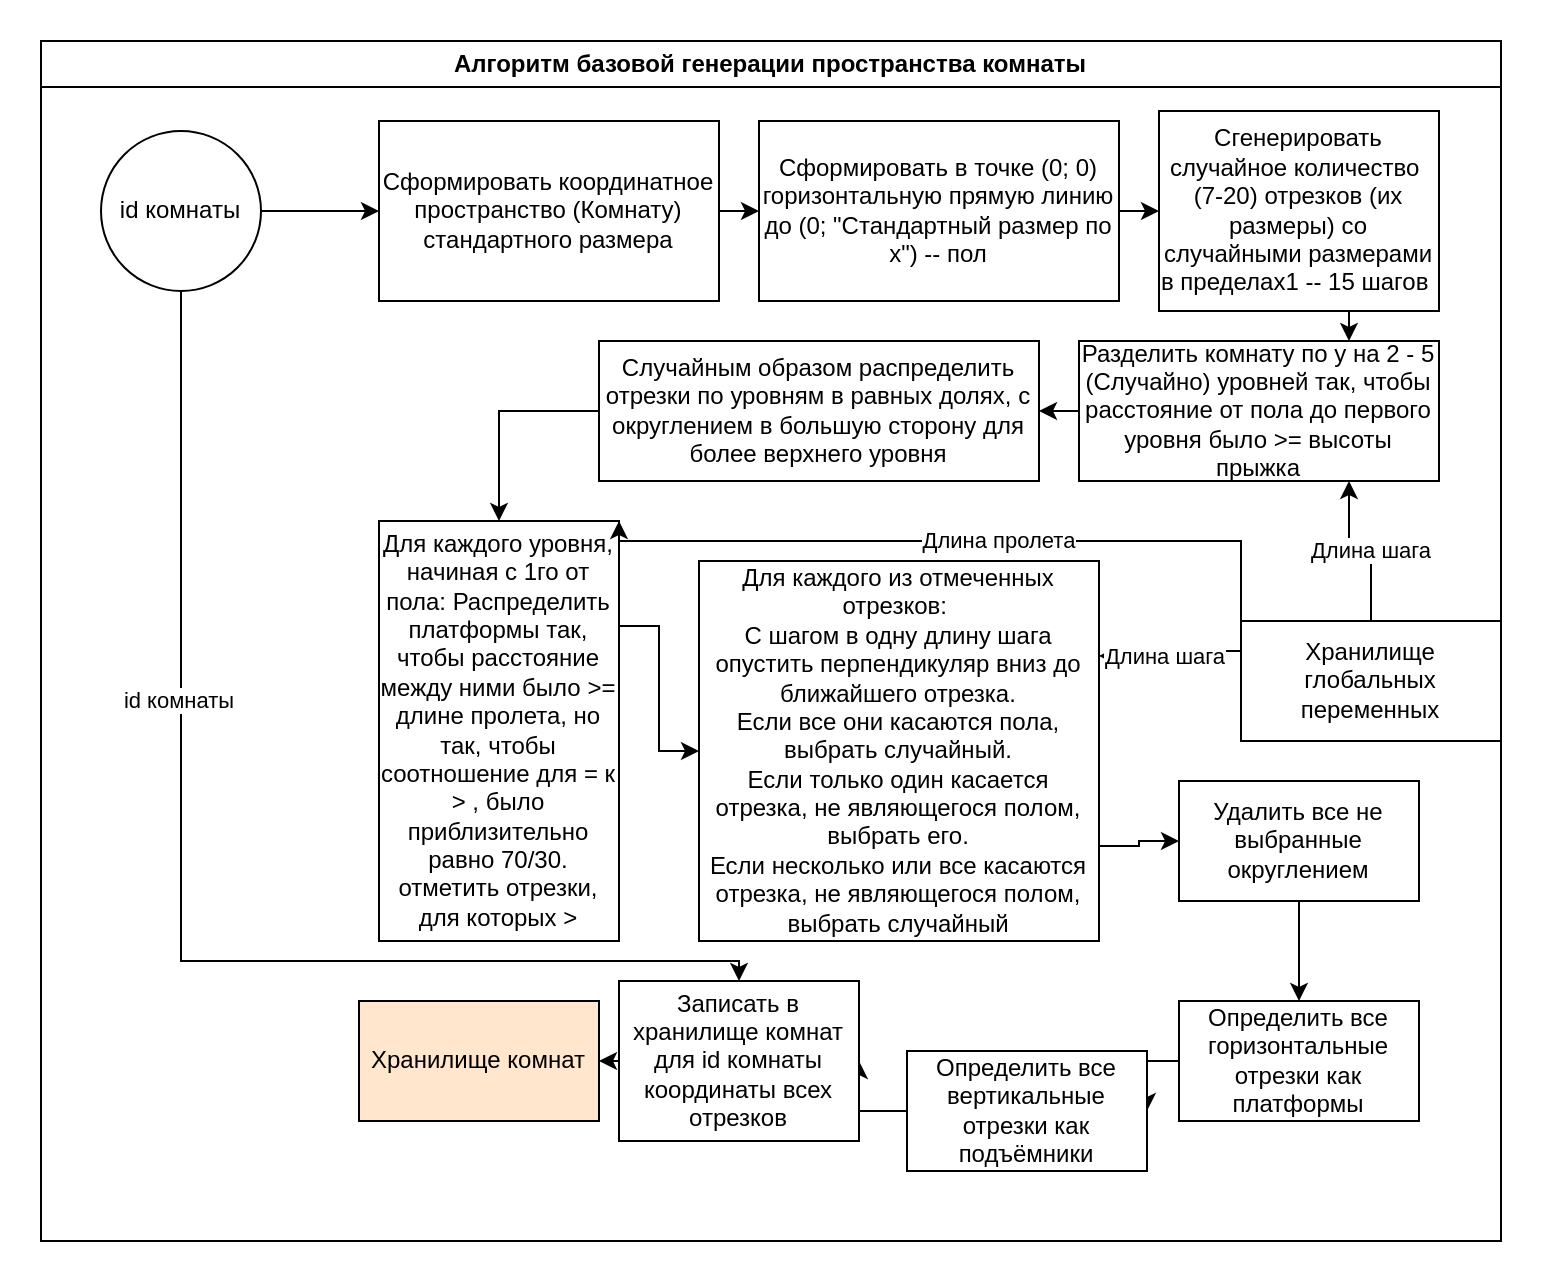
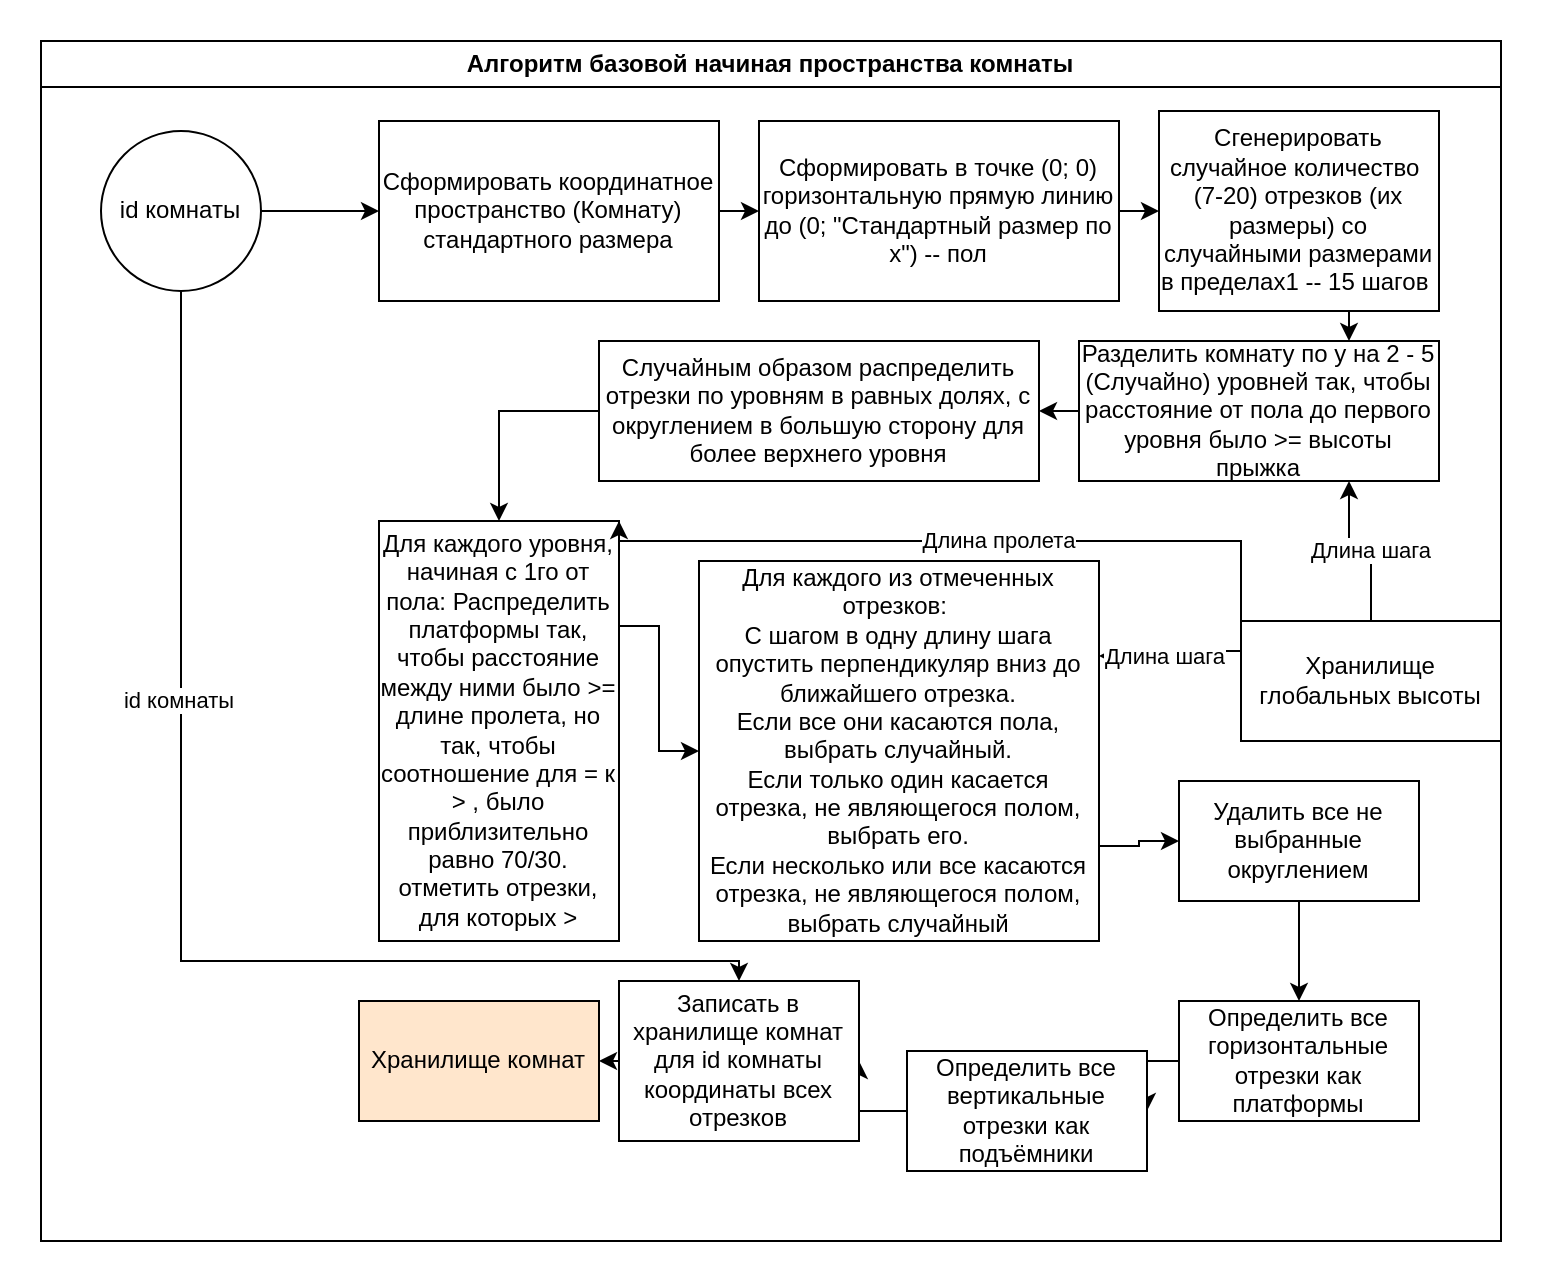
(771, 65) -> (771, 65)
(1371, 681) -> (1371, 681)
